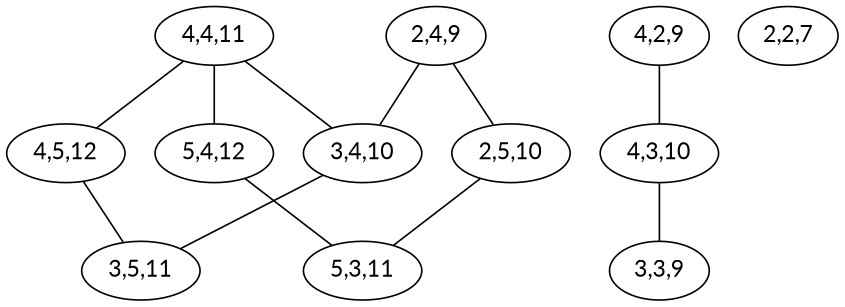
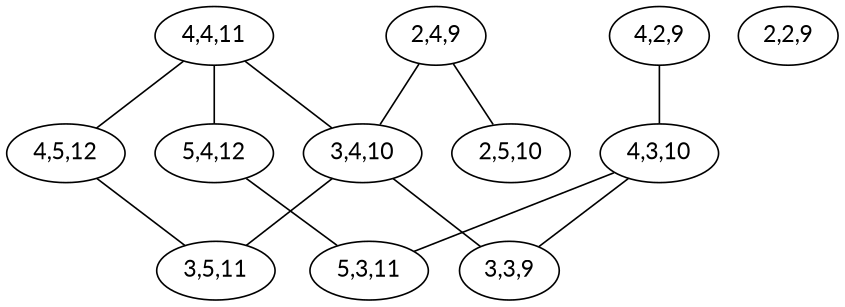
(788, 36) -> (788, 36)
(437, 212) -> (514, 212)
none -> (437, 213)
